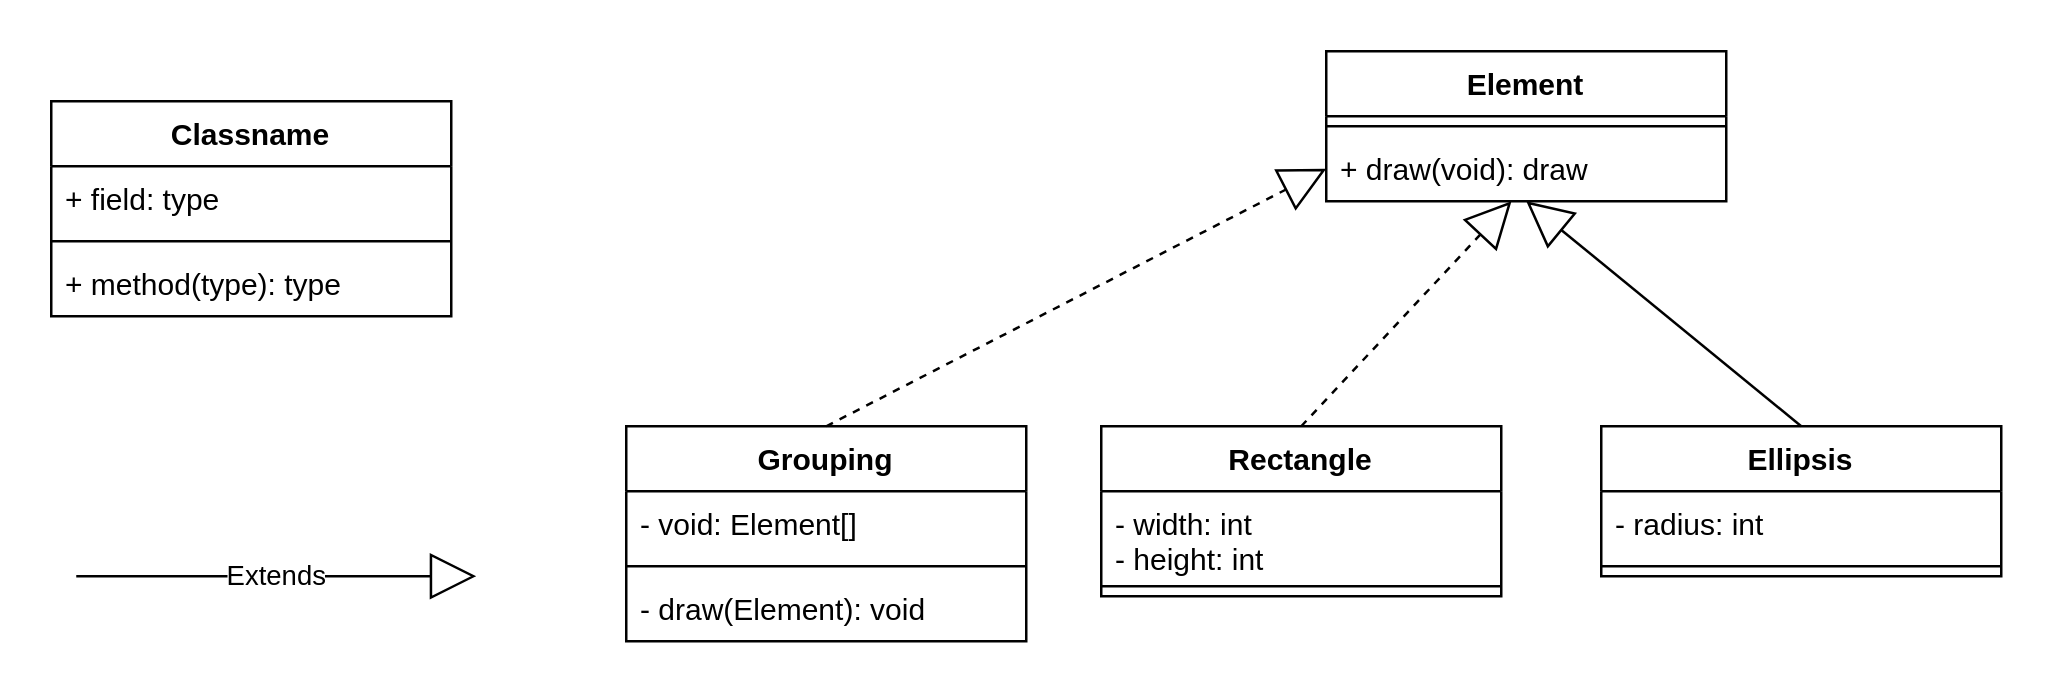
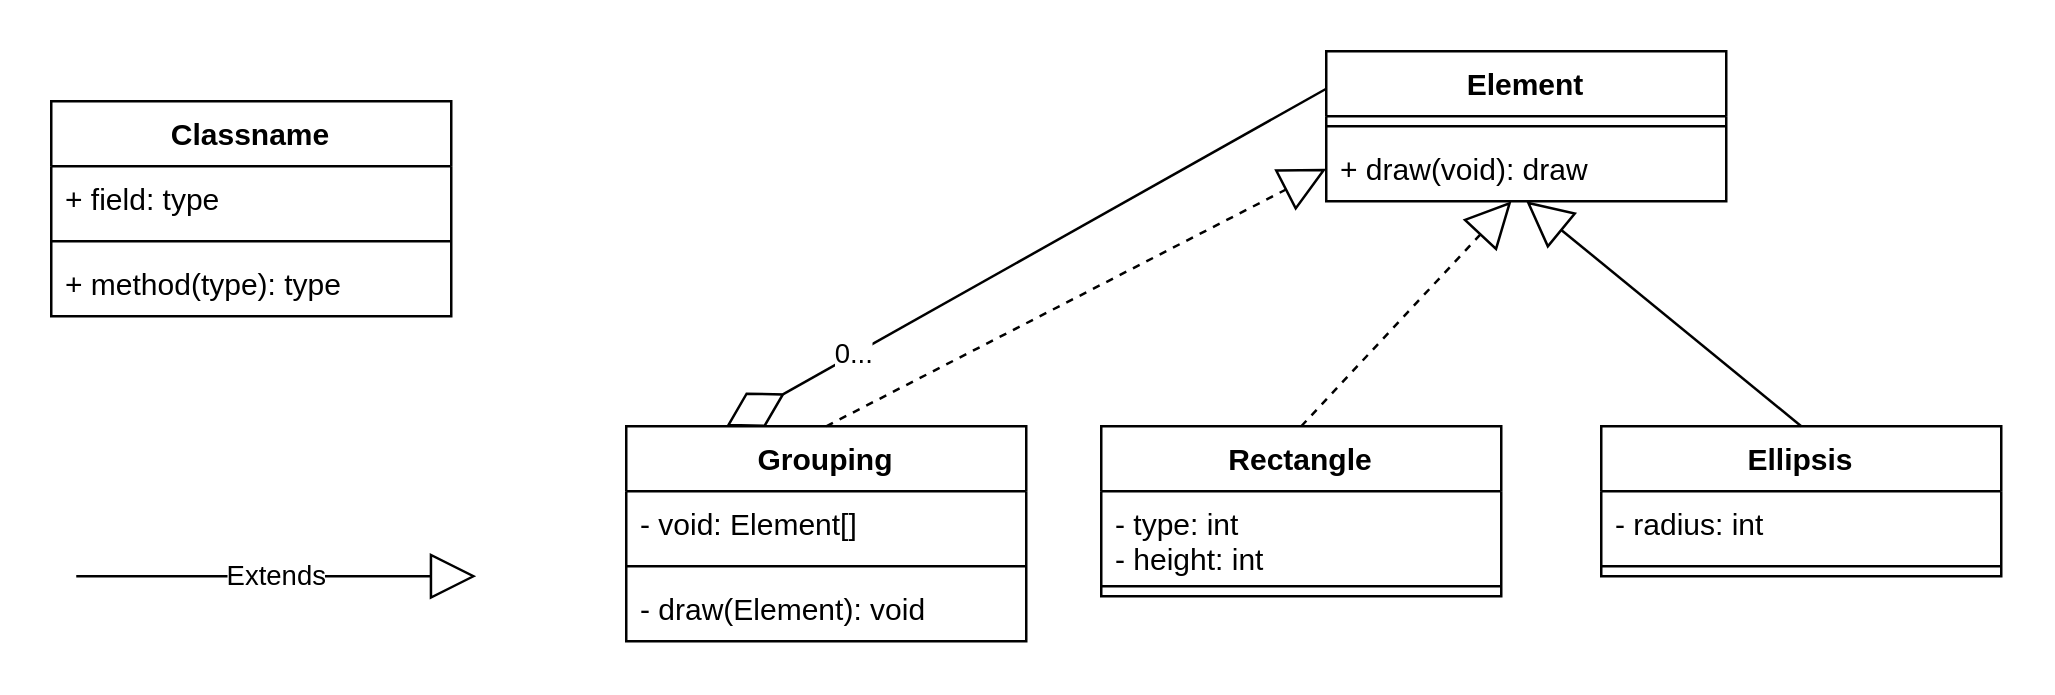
none -> (1099, 217)
(1196, 525) -> (1192, 525)
